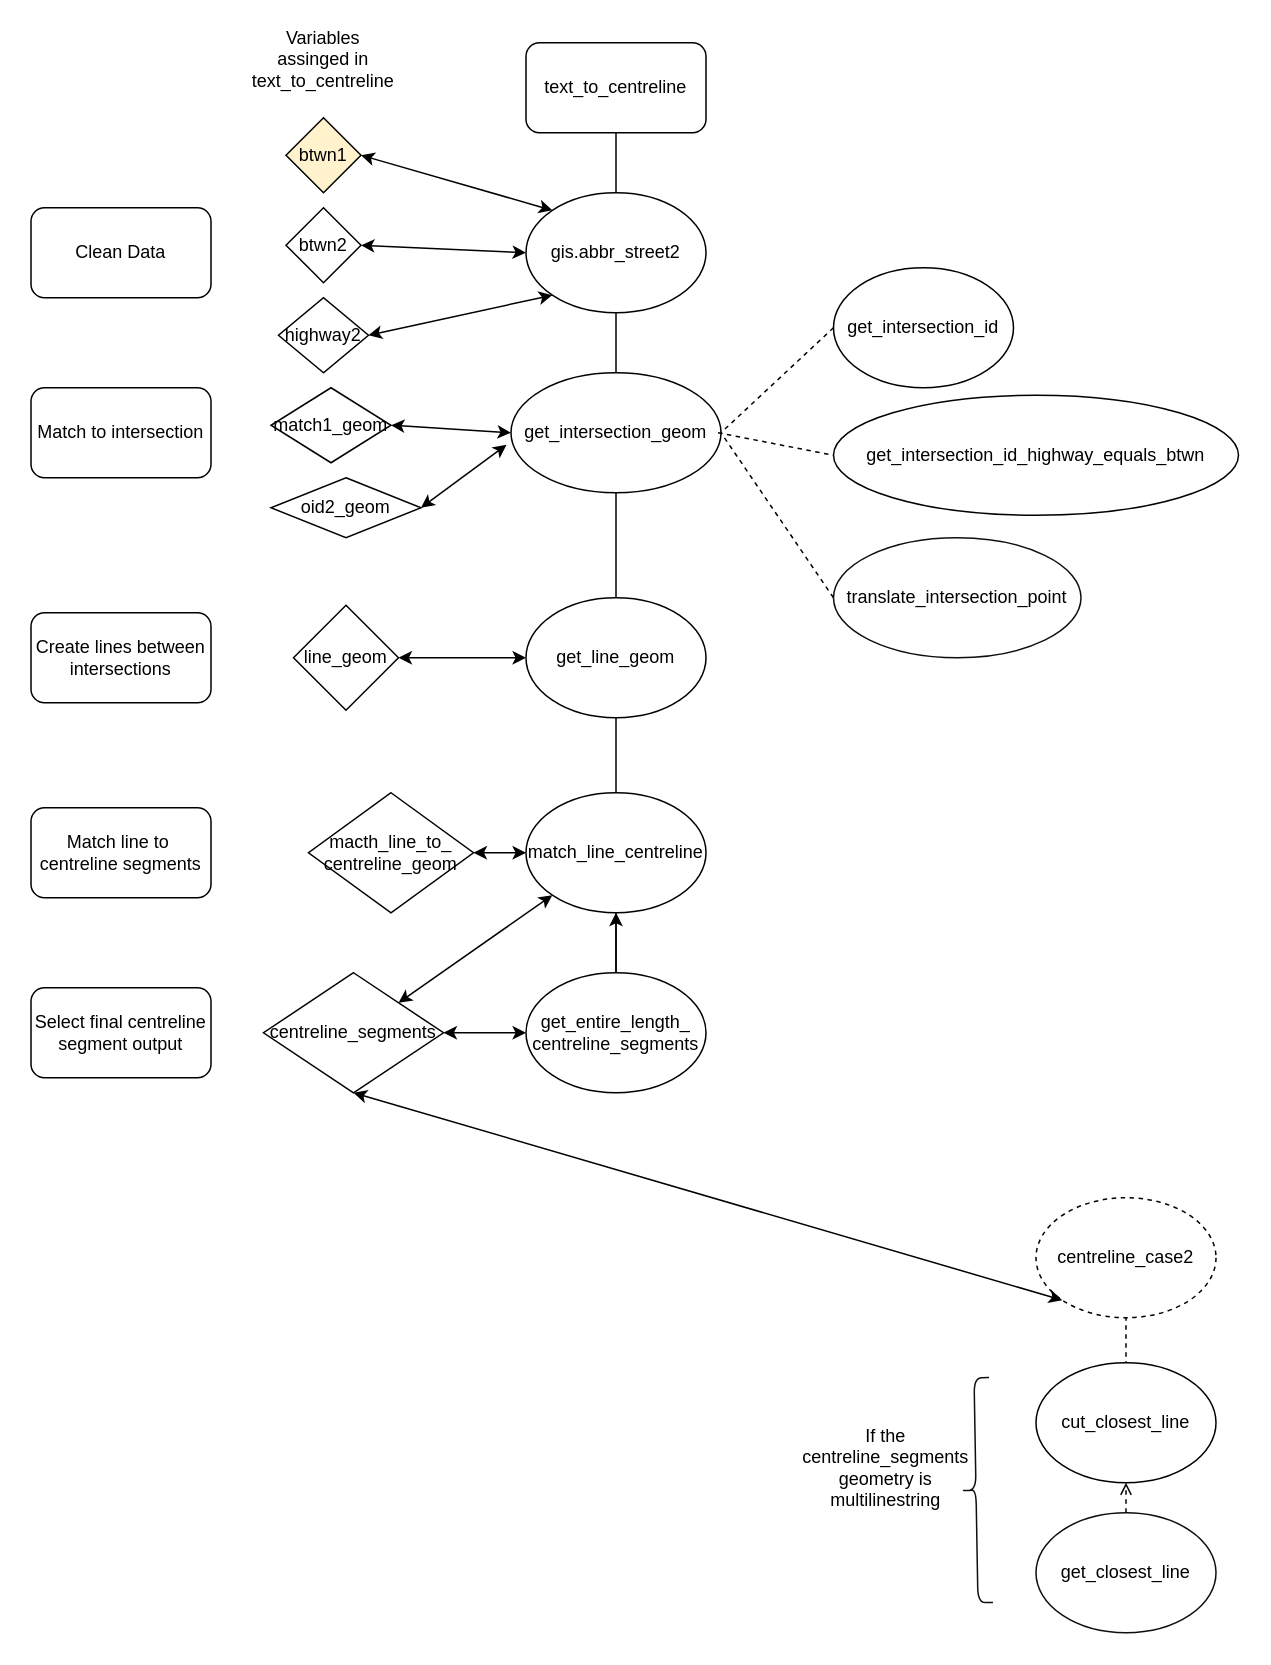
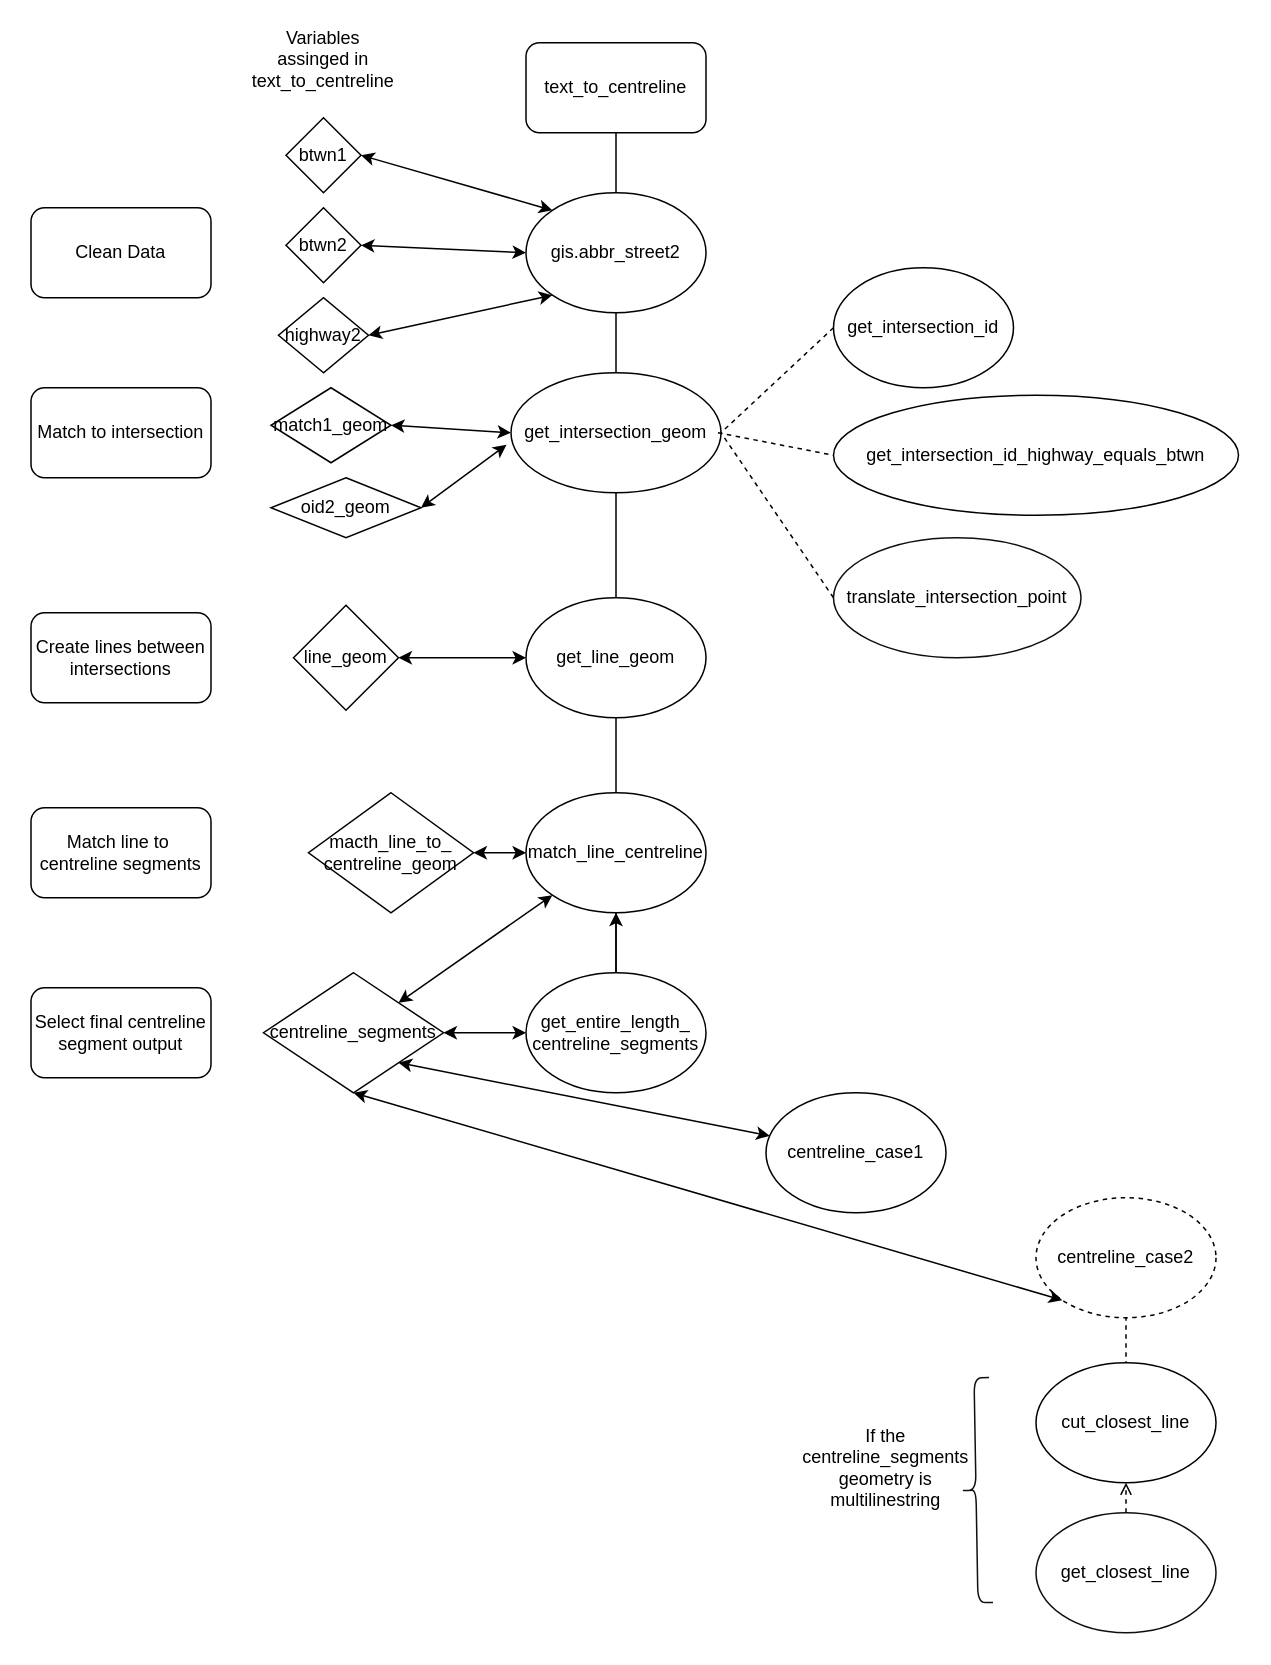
(323, 155) -> (323, 155)
none -> (584, 1099)
none -> (856, 1153)
